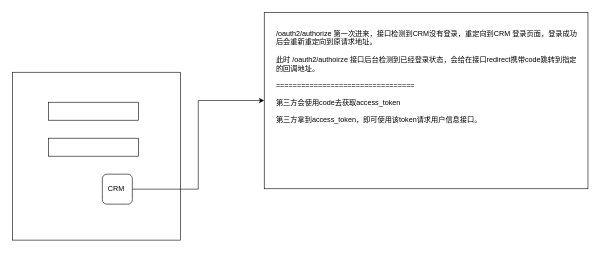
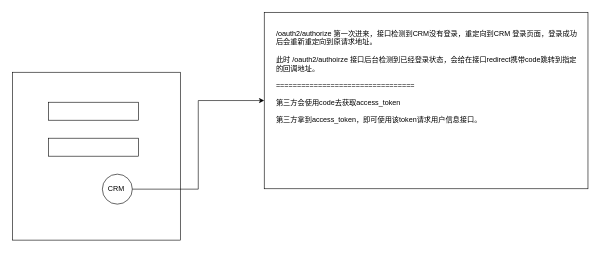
(117, 189) -> (117, 189)
